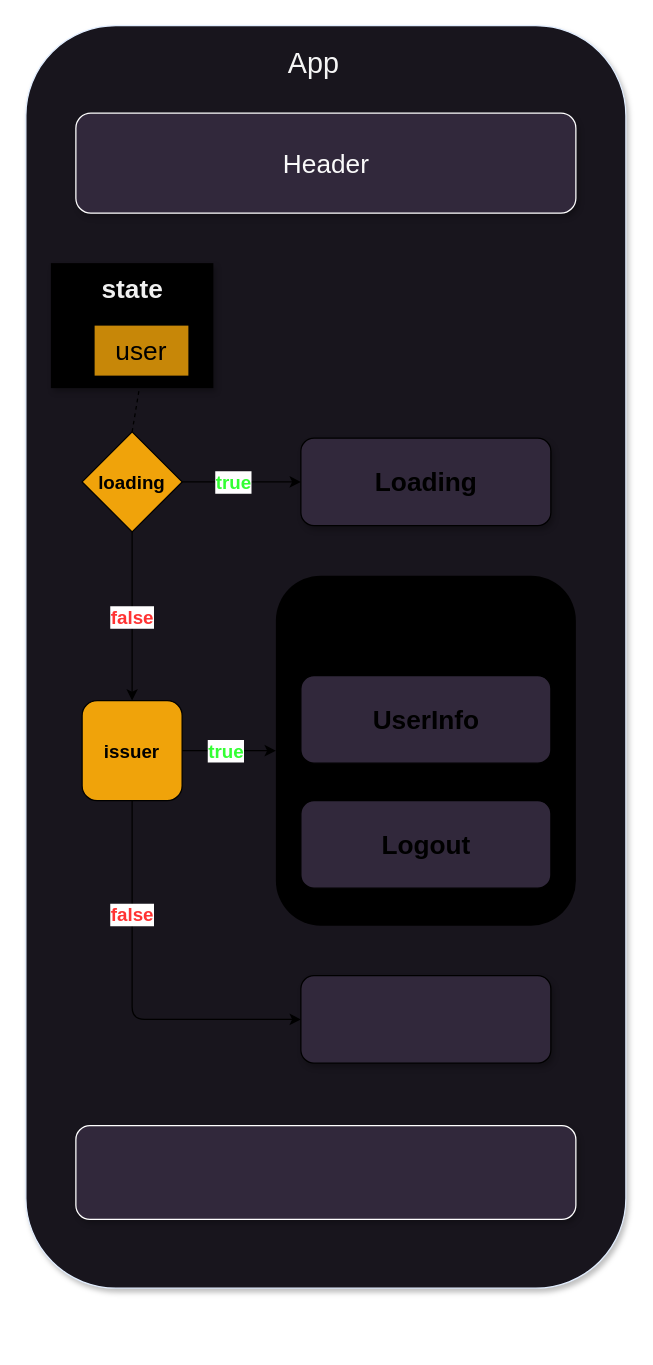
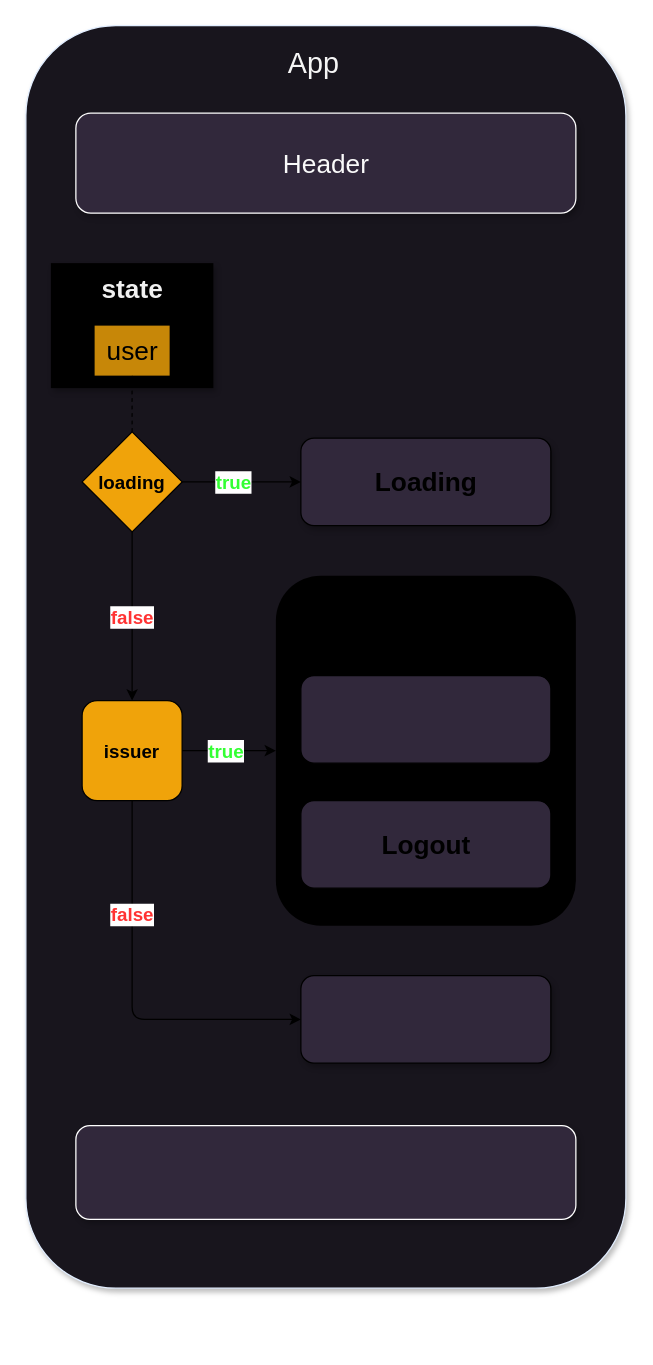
(141, 351) -> (132, 351)
(426, 719) -> none
